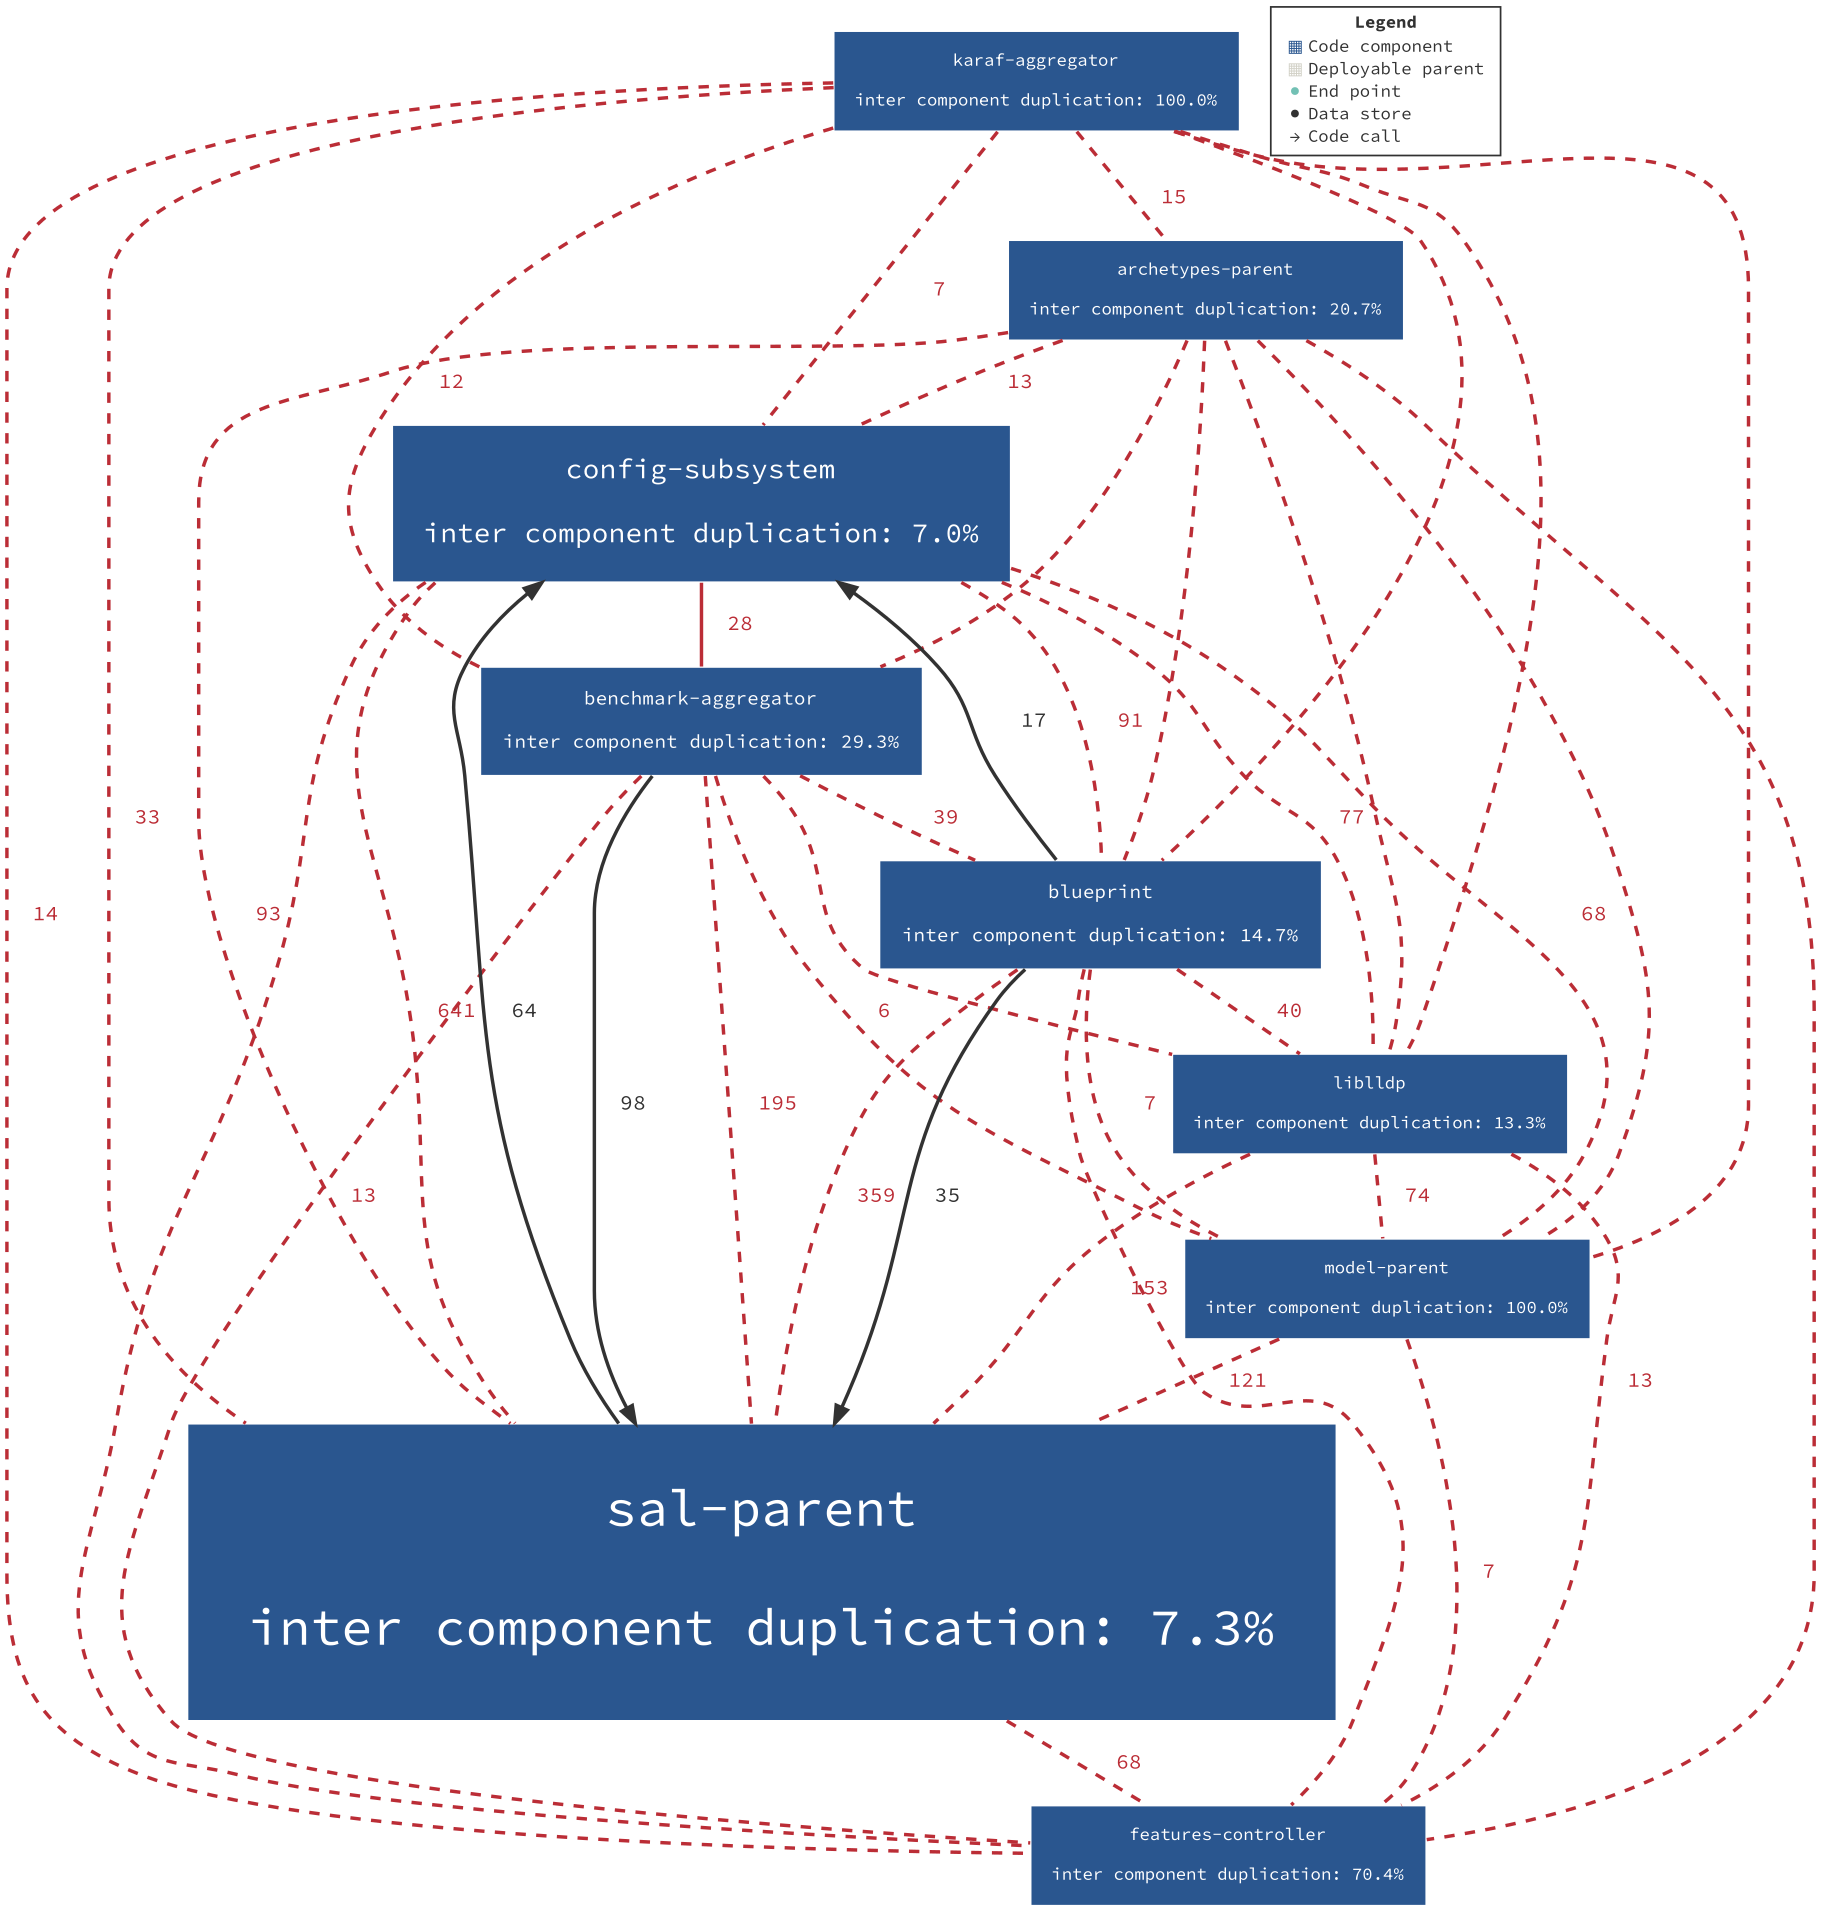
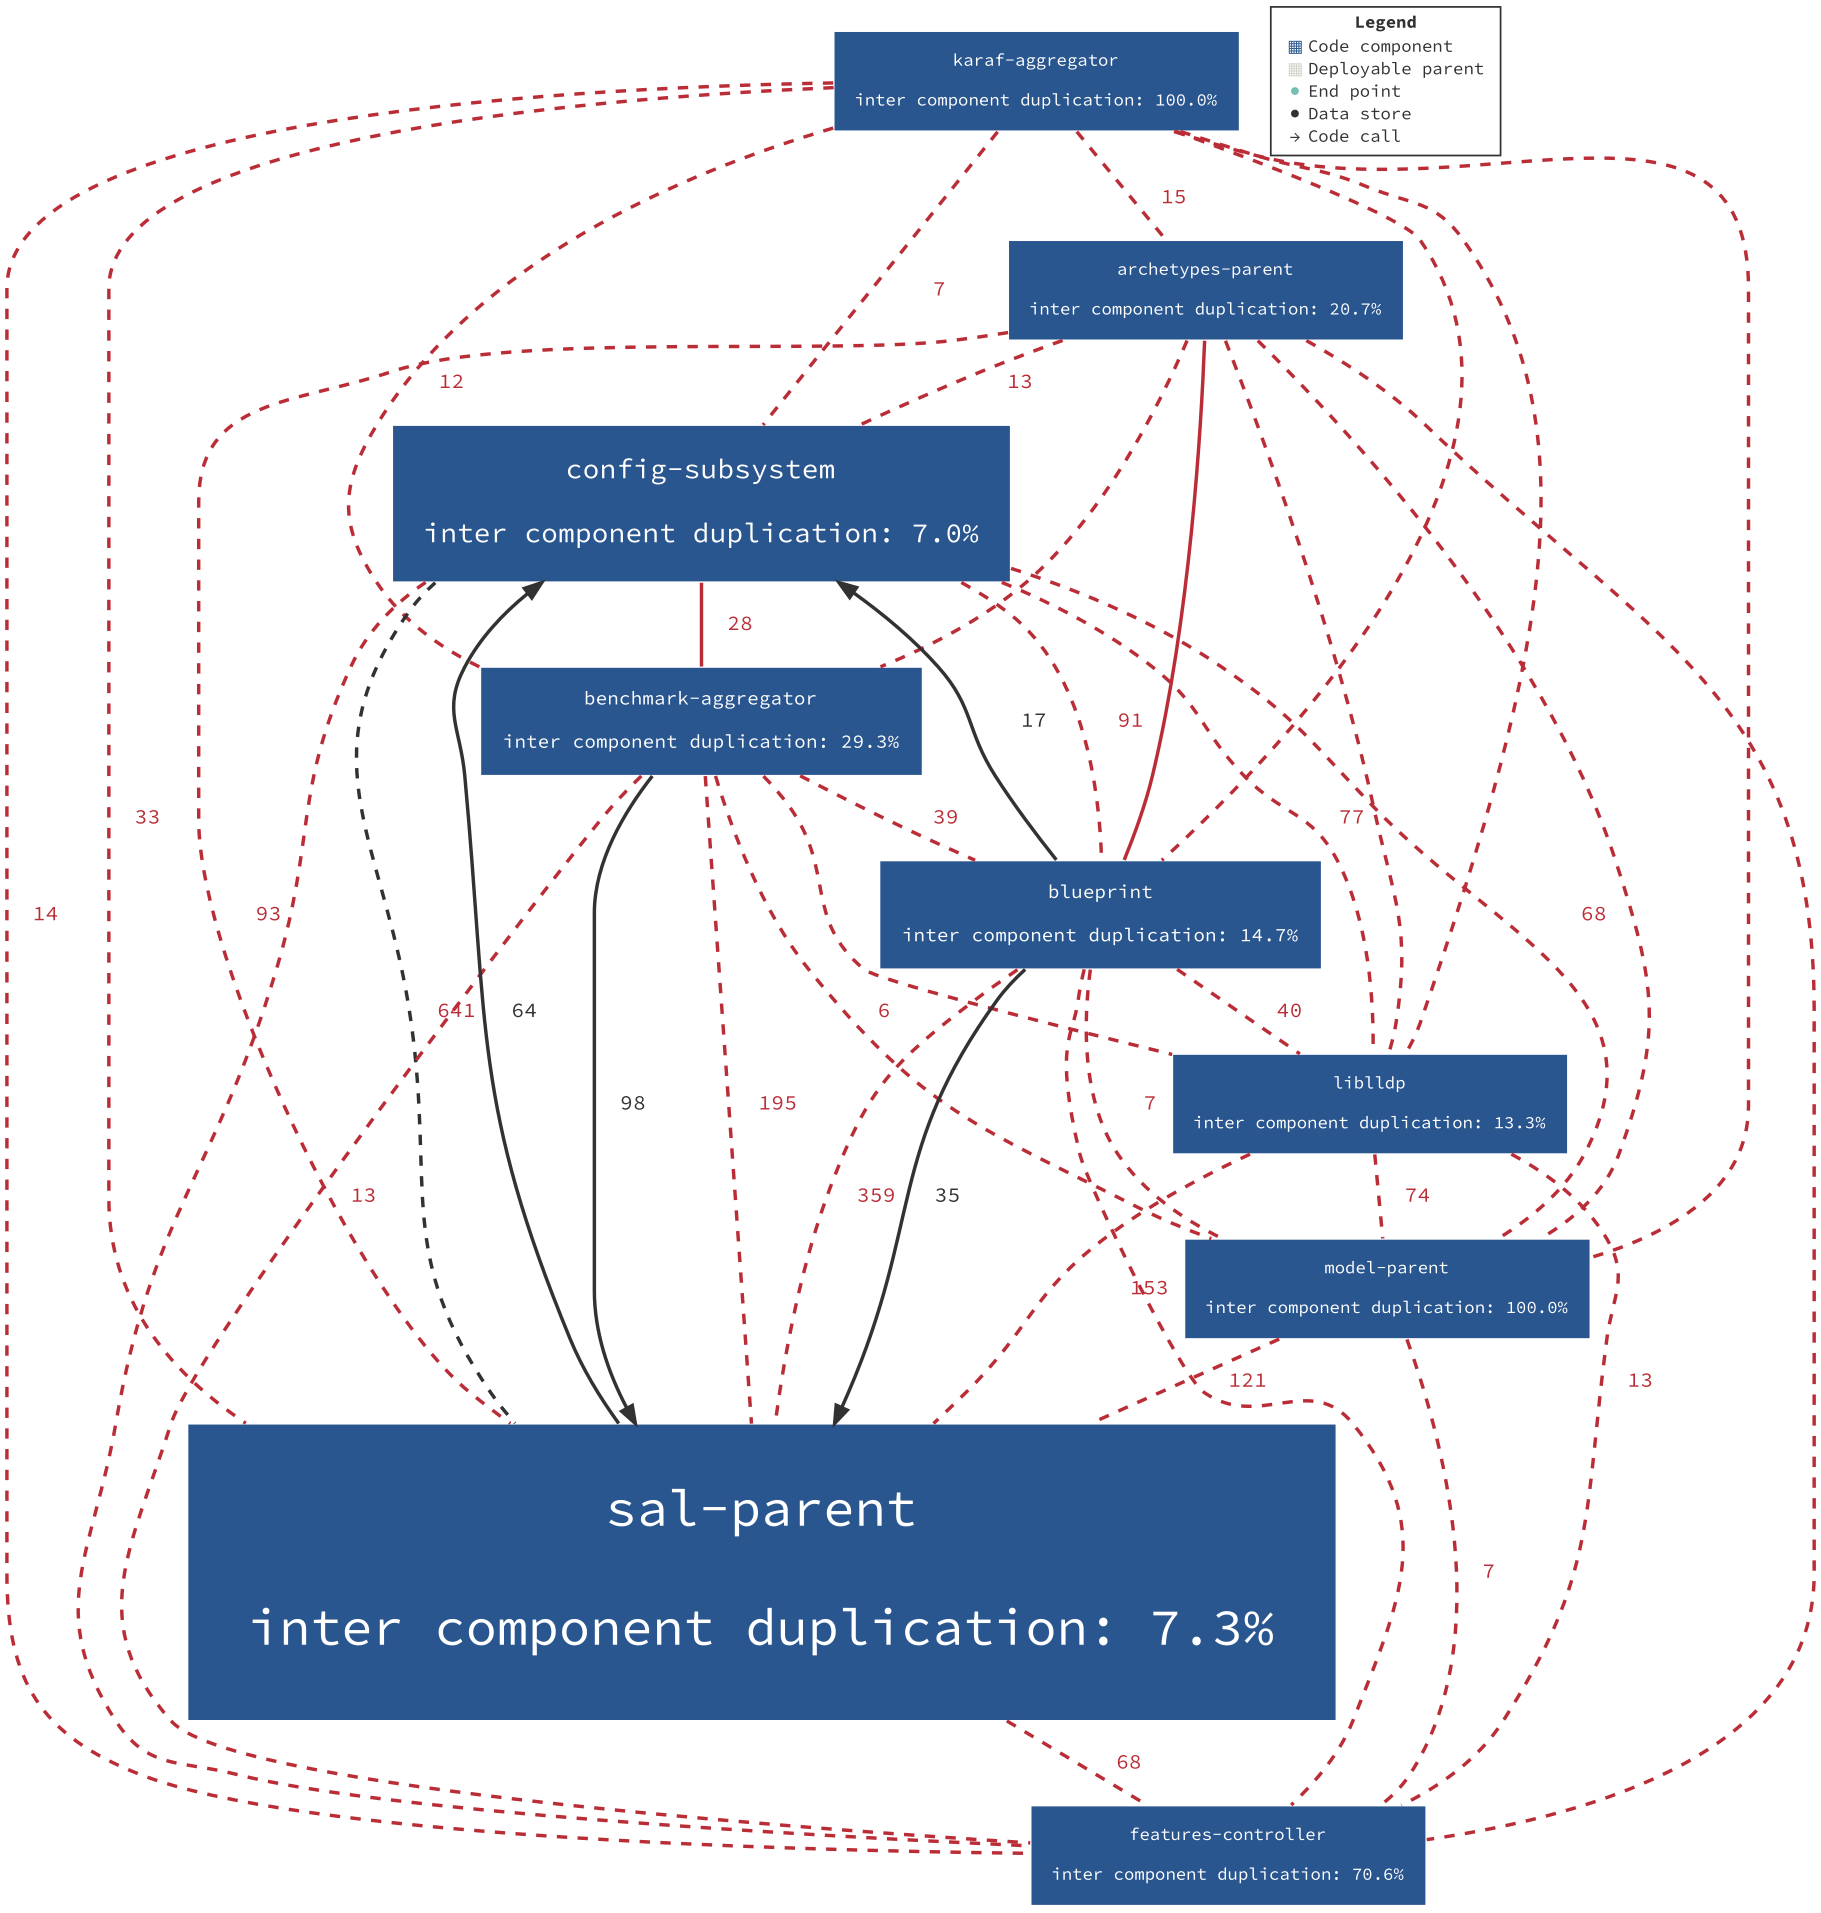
(1183, 604) -> (1183, 604)
(407, 1001) -> (407, 1001)
(1228, 1856) -> (1228, 1856)
